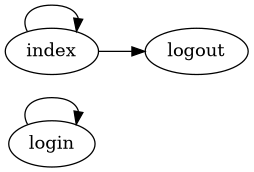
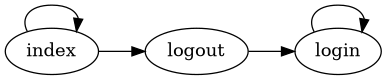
none -> (265, 51)
